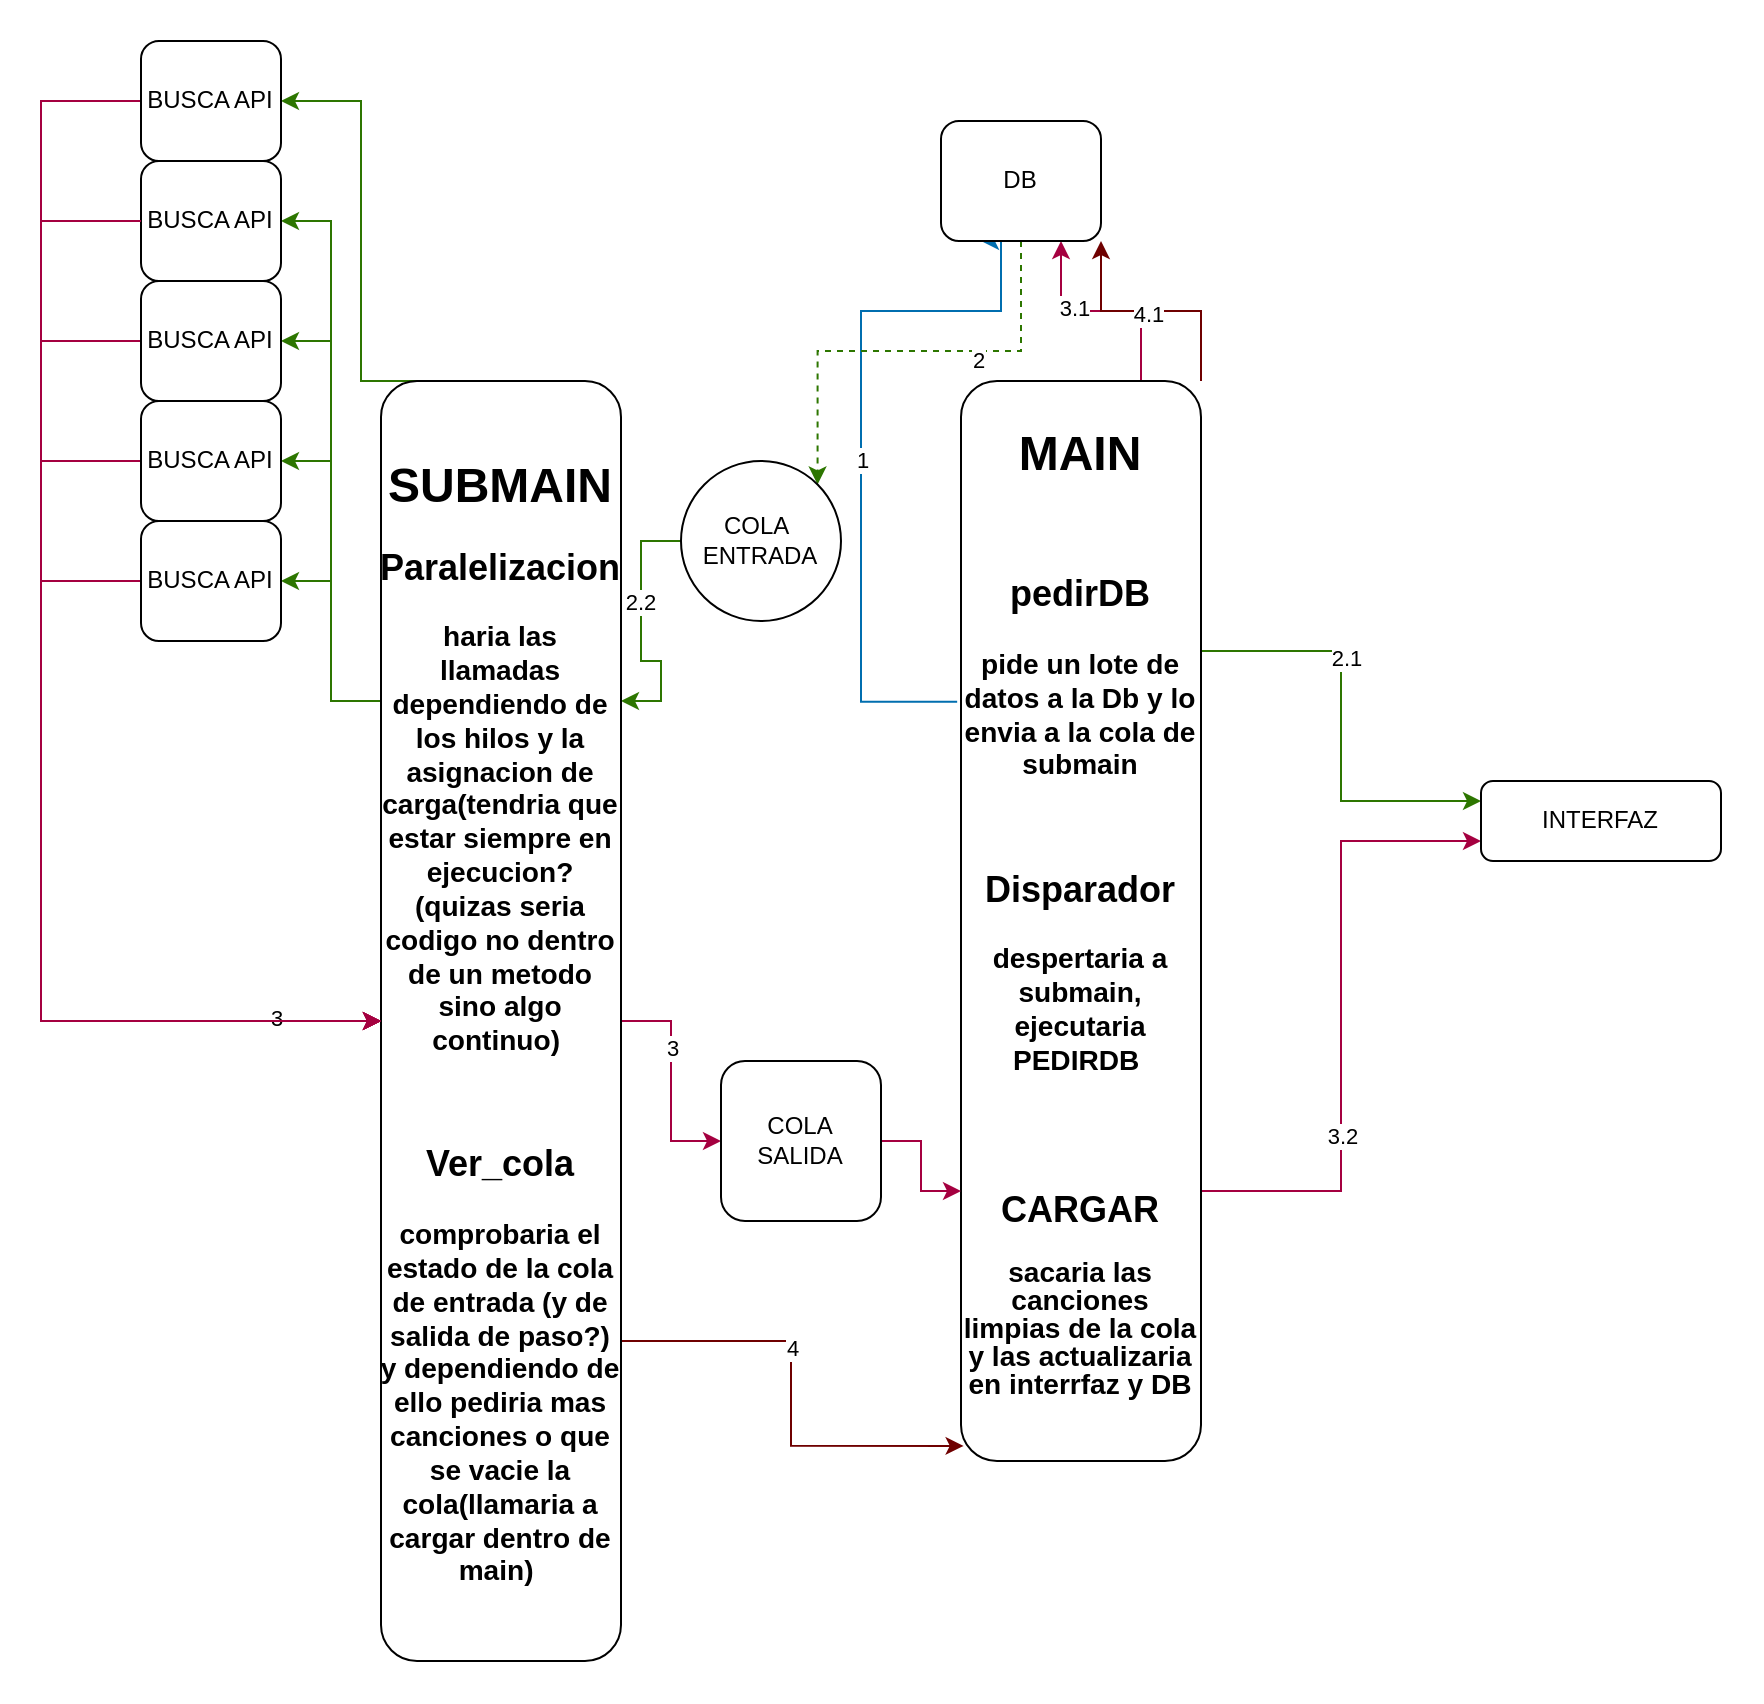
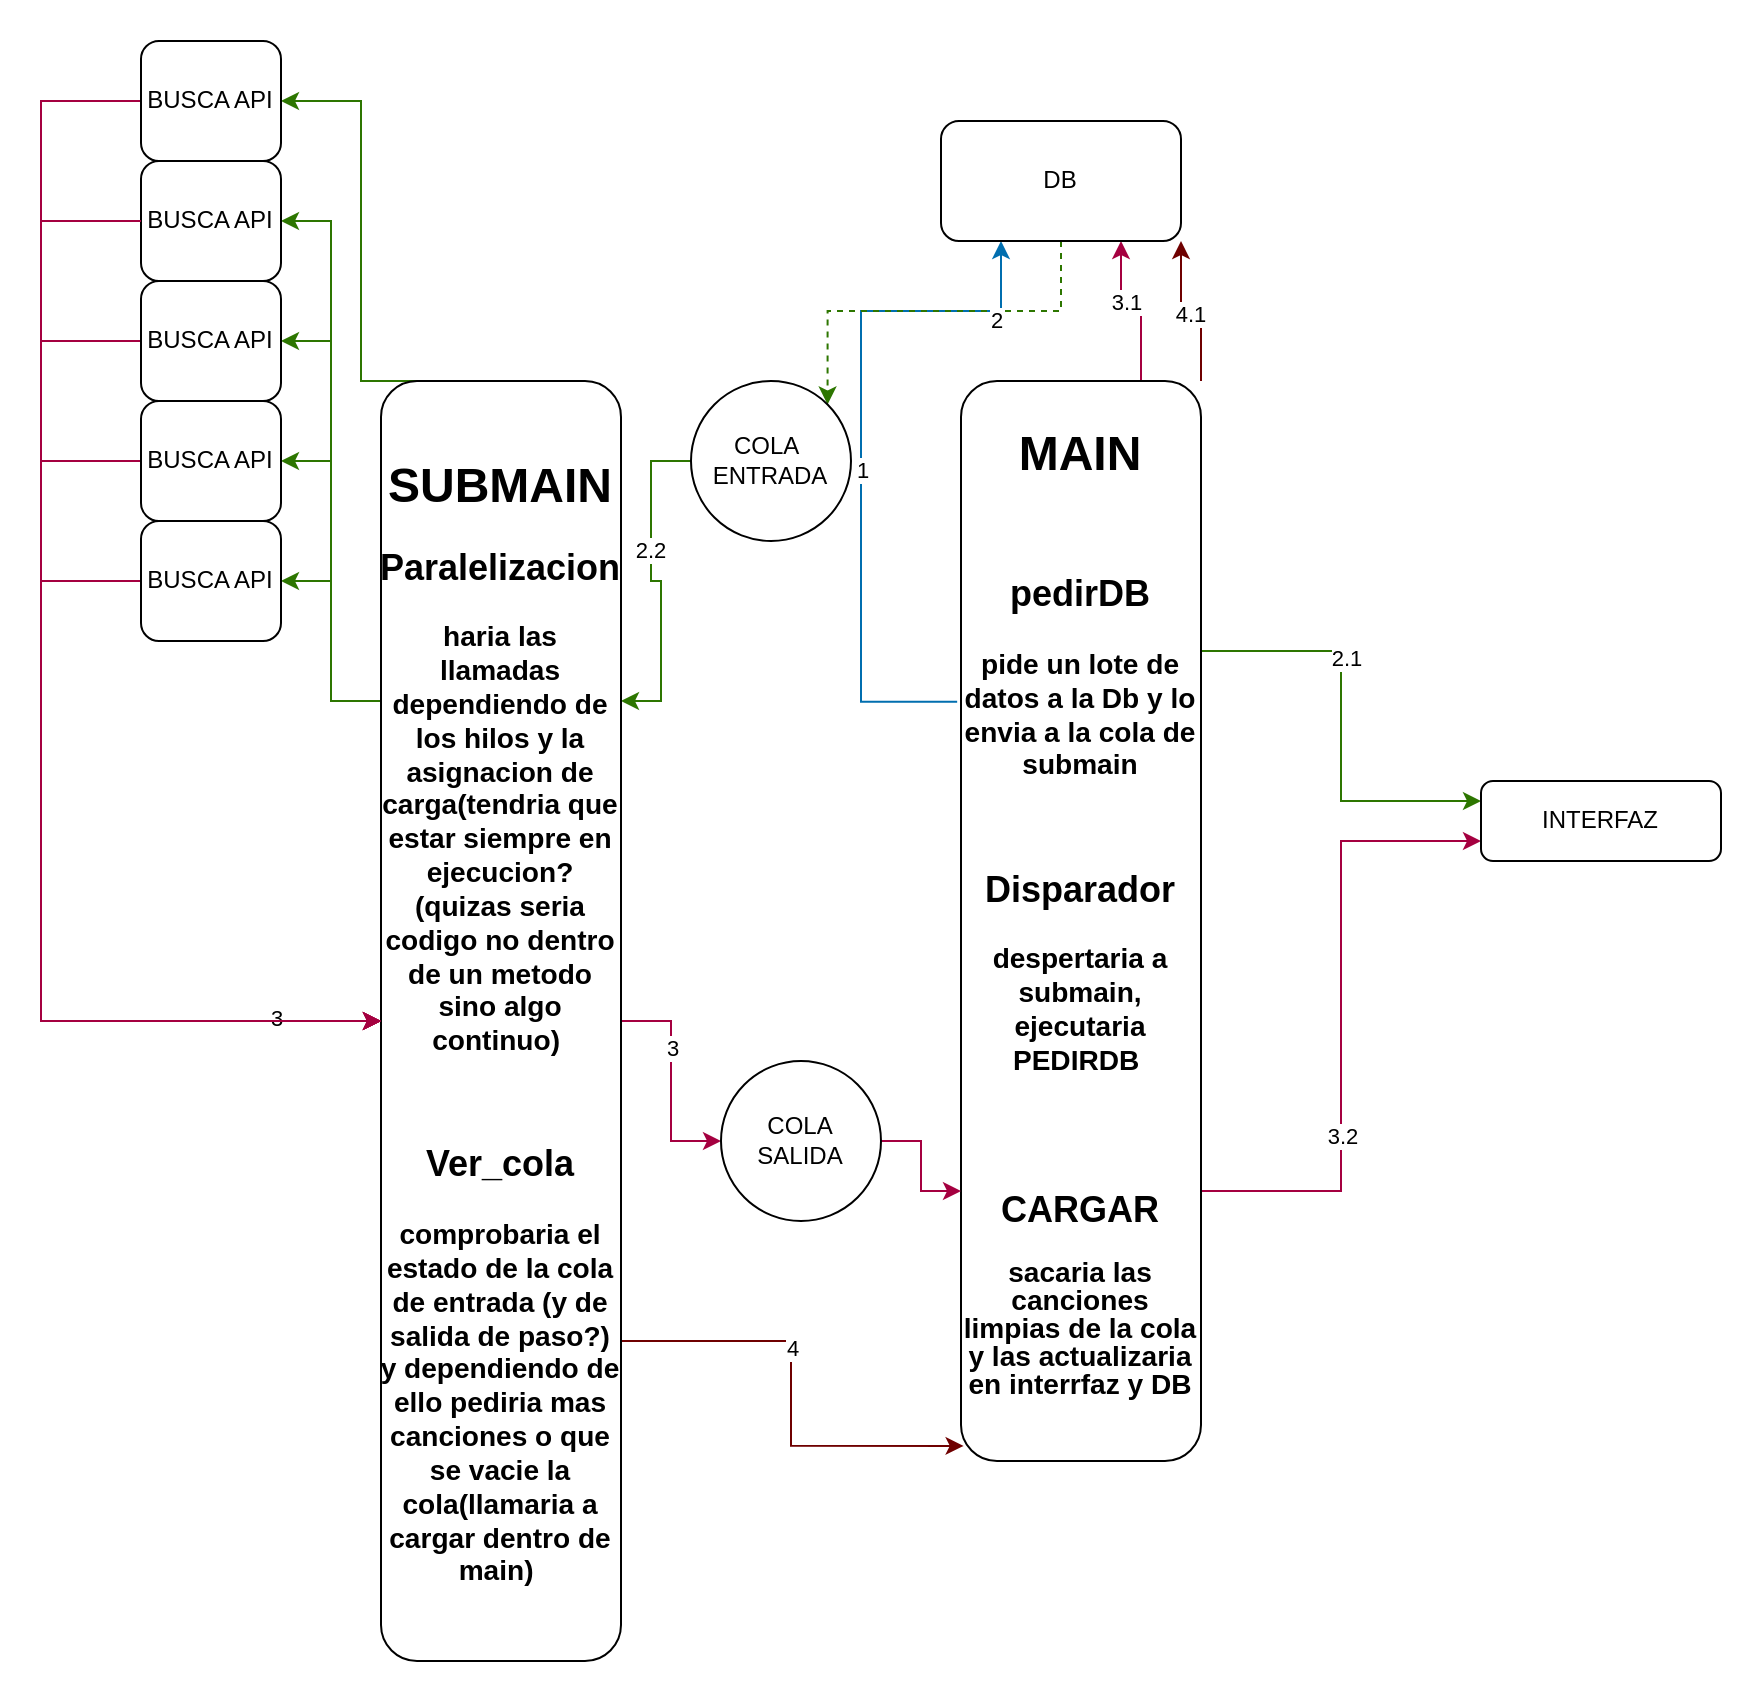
(1021, 181) -> (1061, 181)
(761, 541) -> (771, 461)
(801, 1141) -> (801, 1141)
